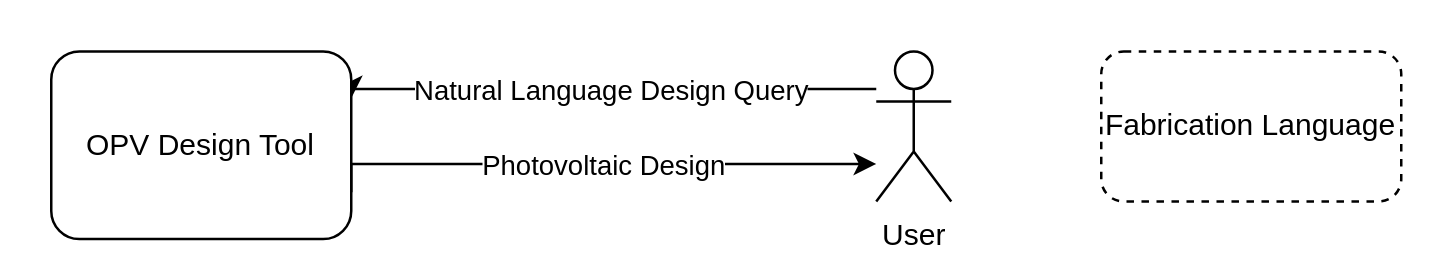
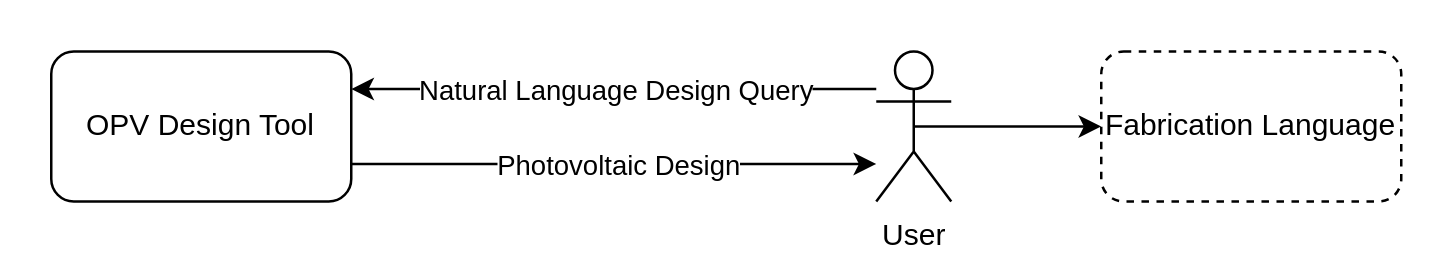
none -> (1011, 126)
(201, 145) -> (201, 126)
